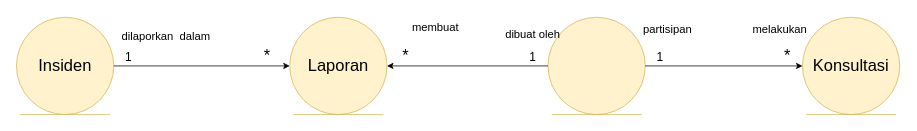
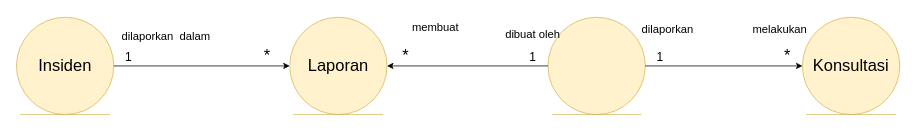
(668, 29) -> (668, 29)
